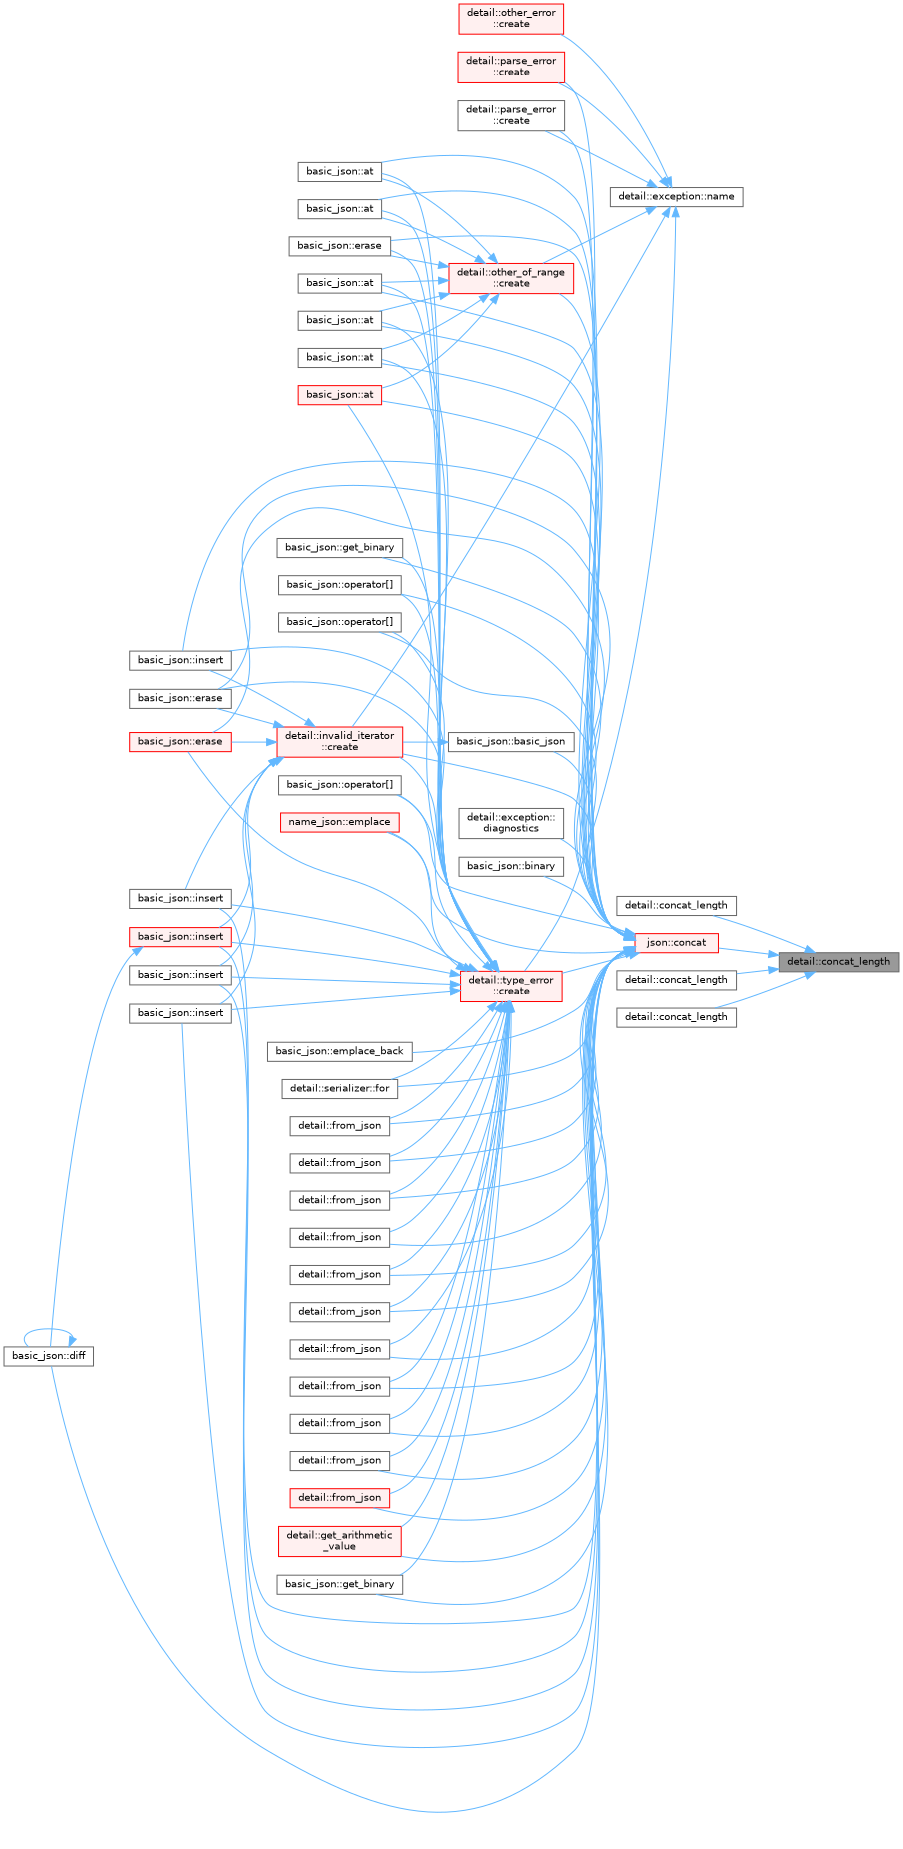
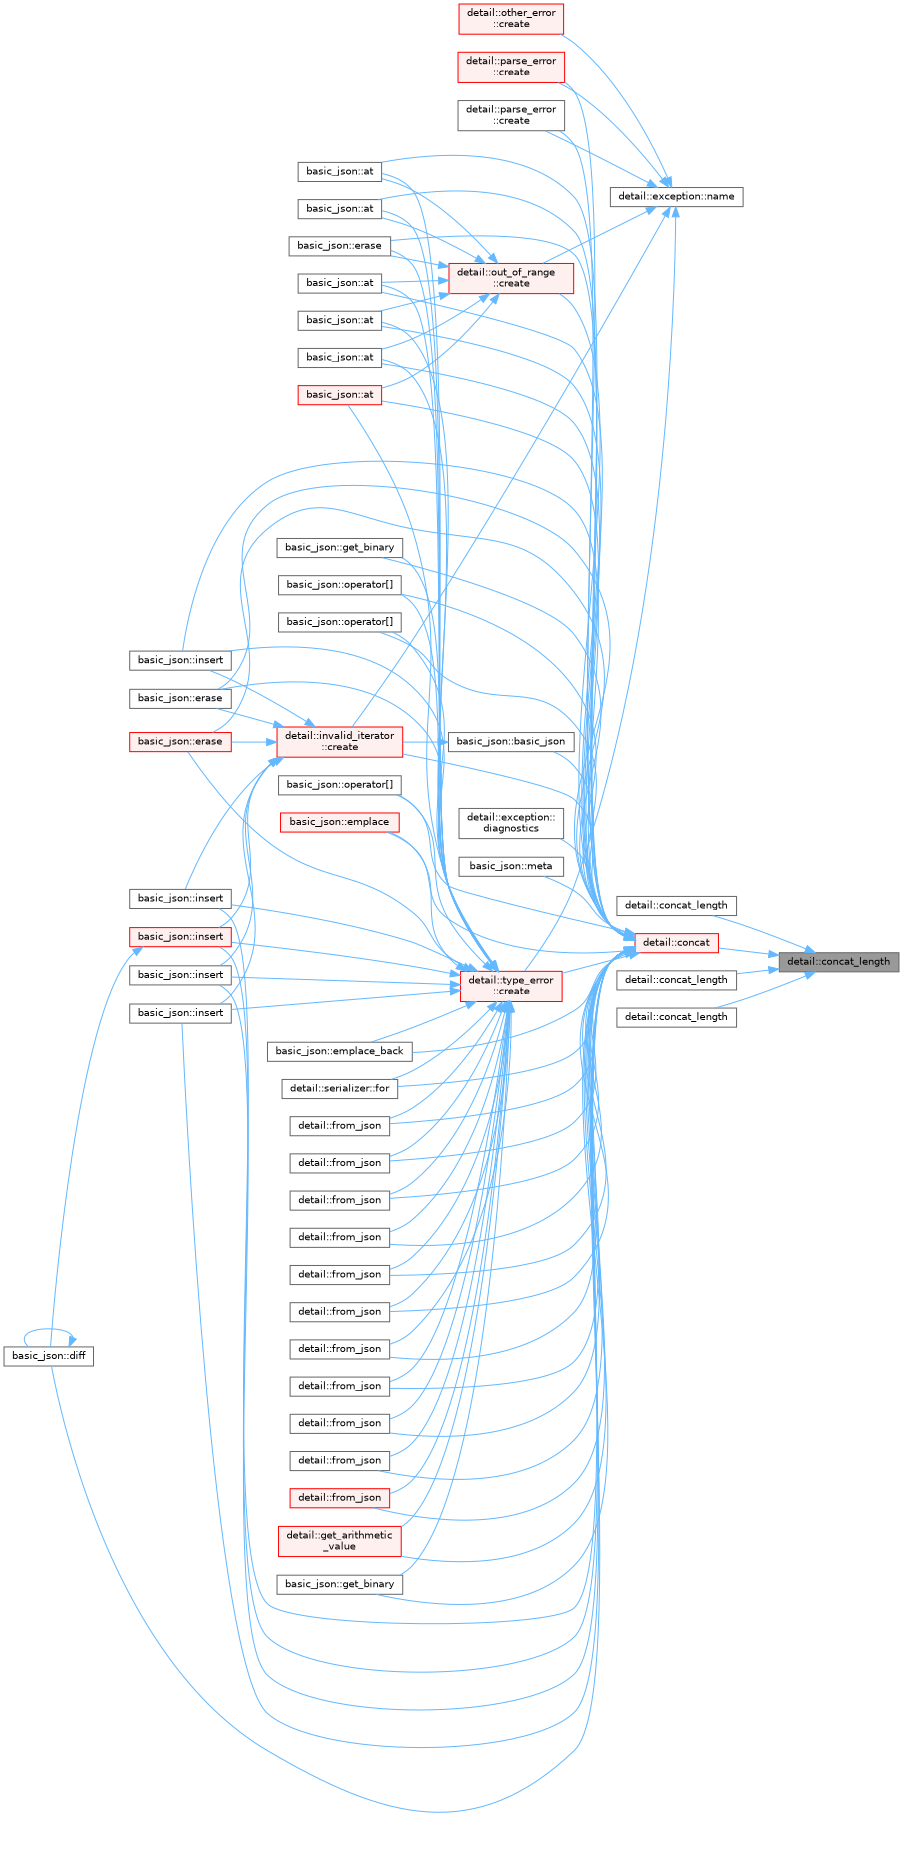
(511, 279) -> (511, 279)
(340, 823) -> (340, 823)
(440, 860) -> (419, 1025)
(511, 867) -> (511, 867)
(677, 943) -> (677, 943)
